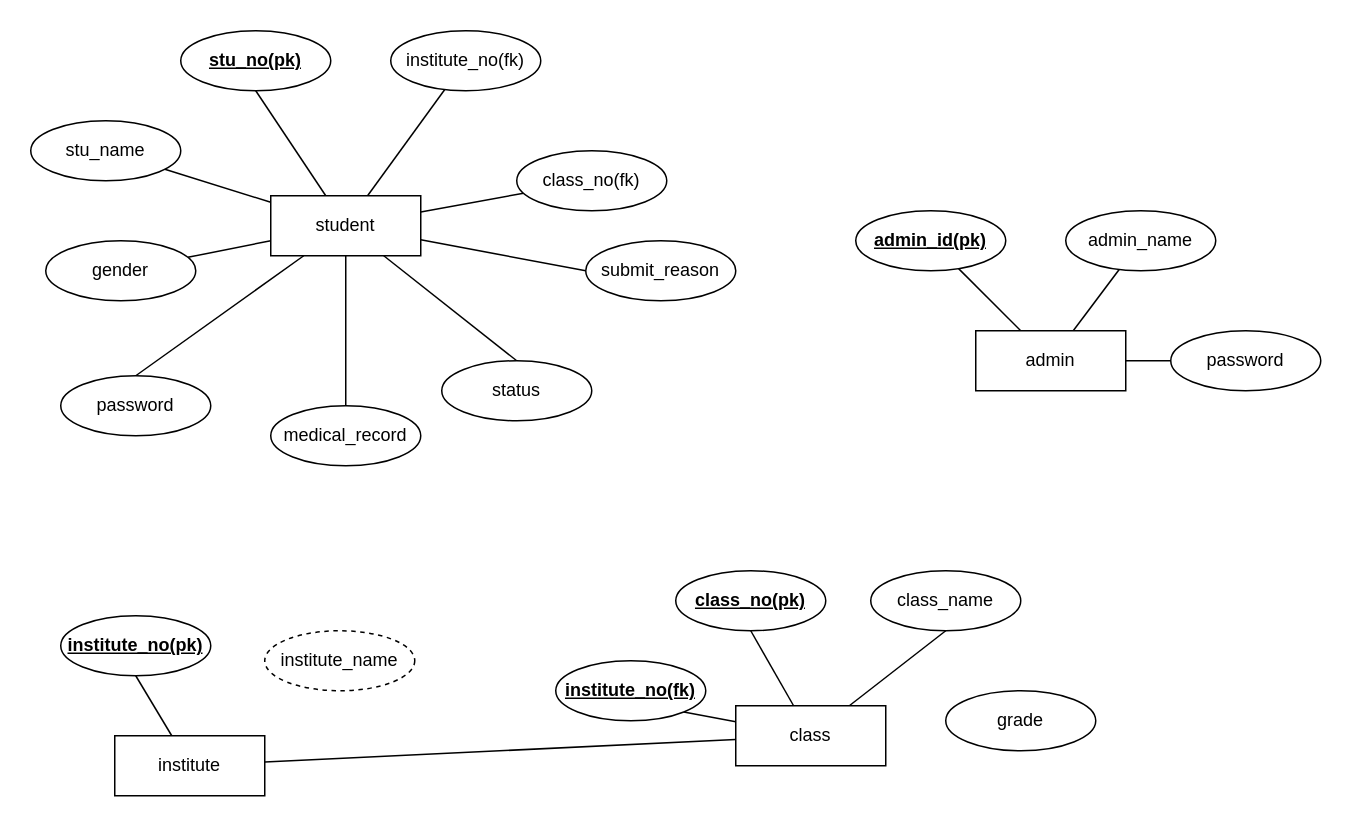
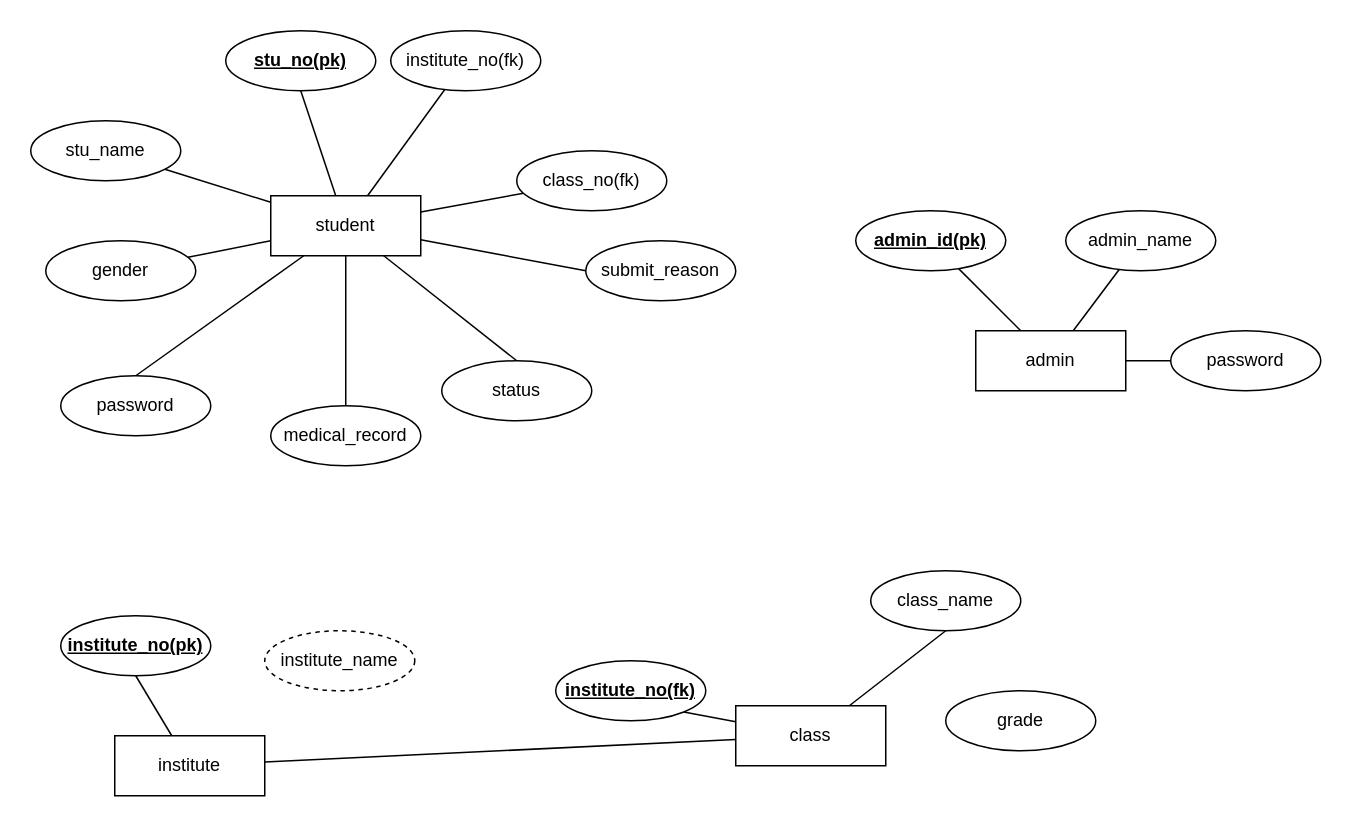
(256, 61) -> (301, 61)
(751, 601) -> none
(772, 668) -> none
